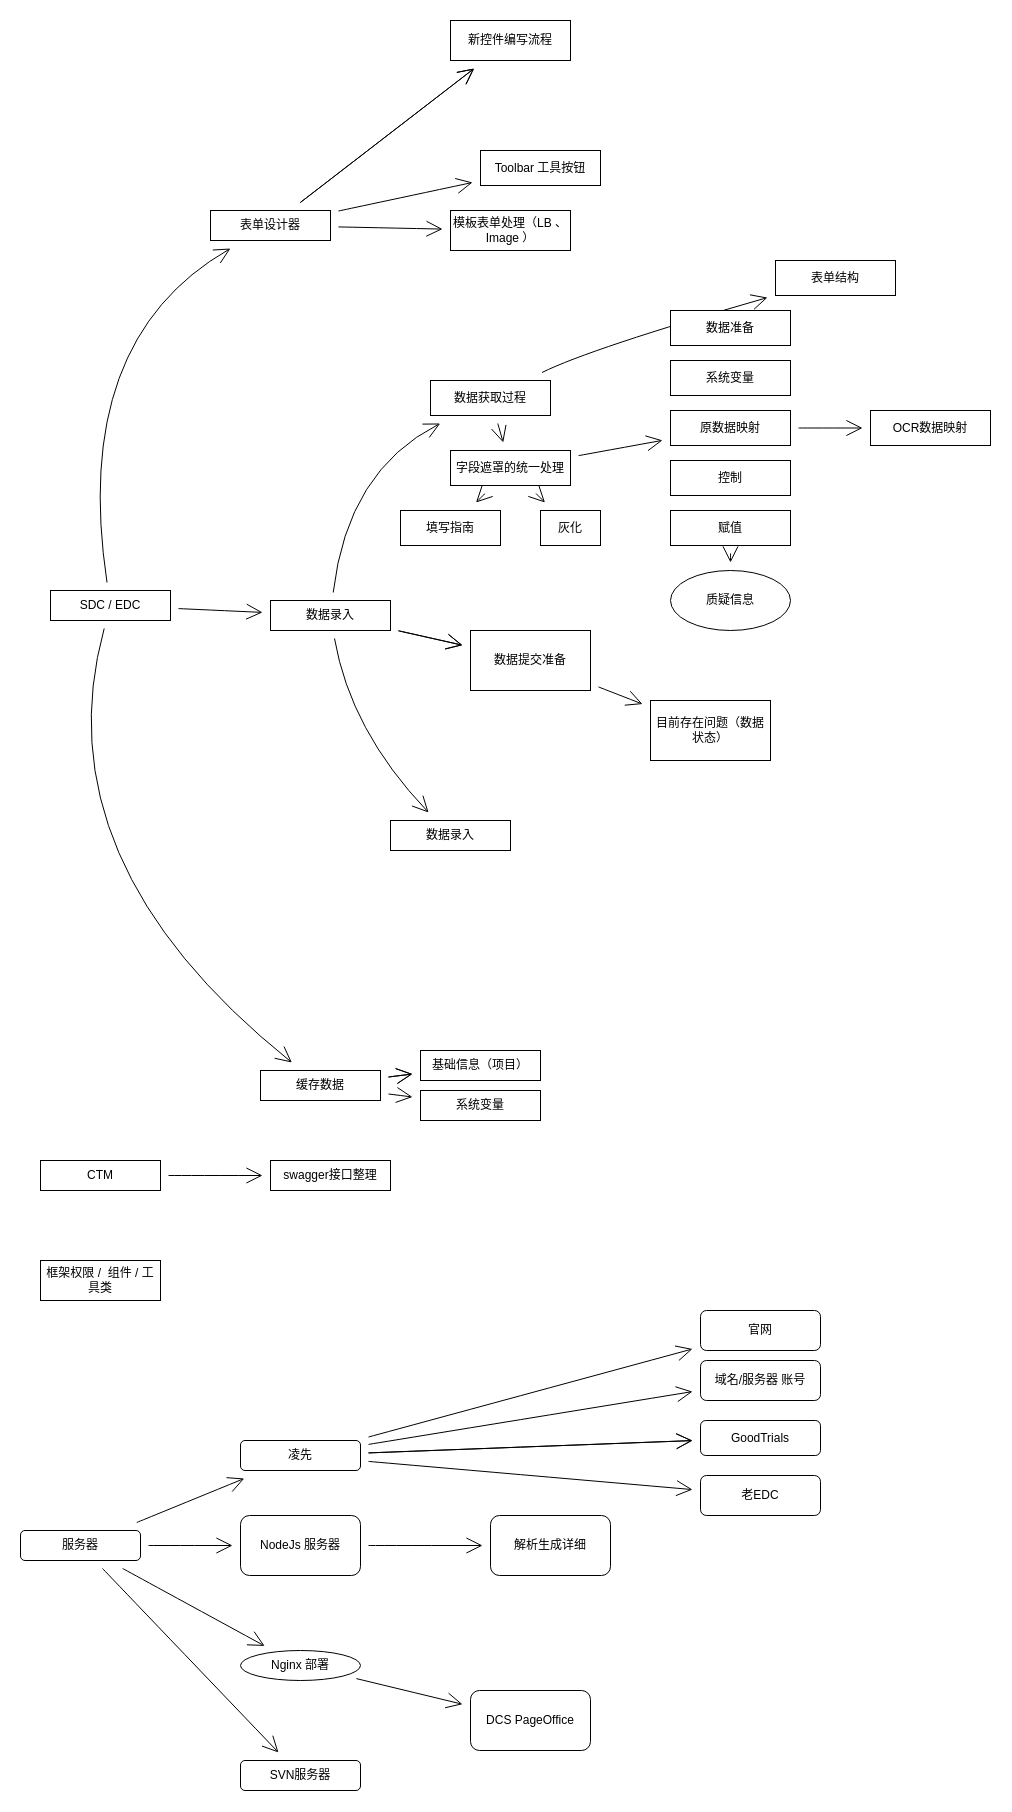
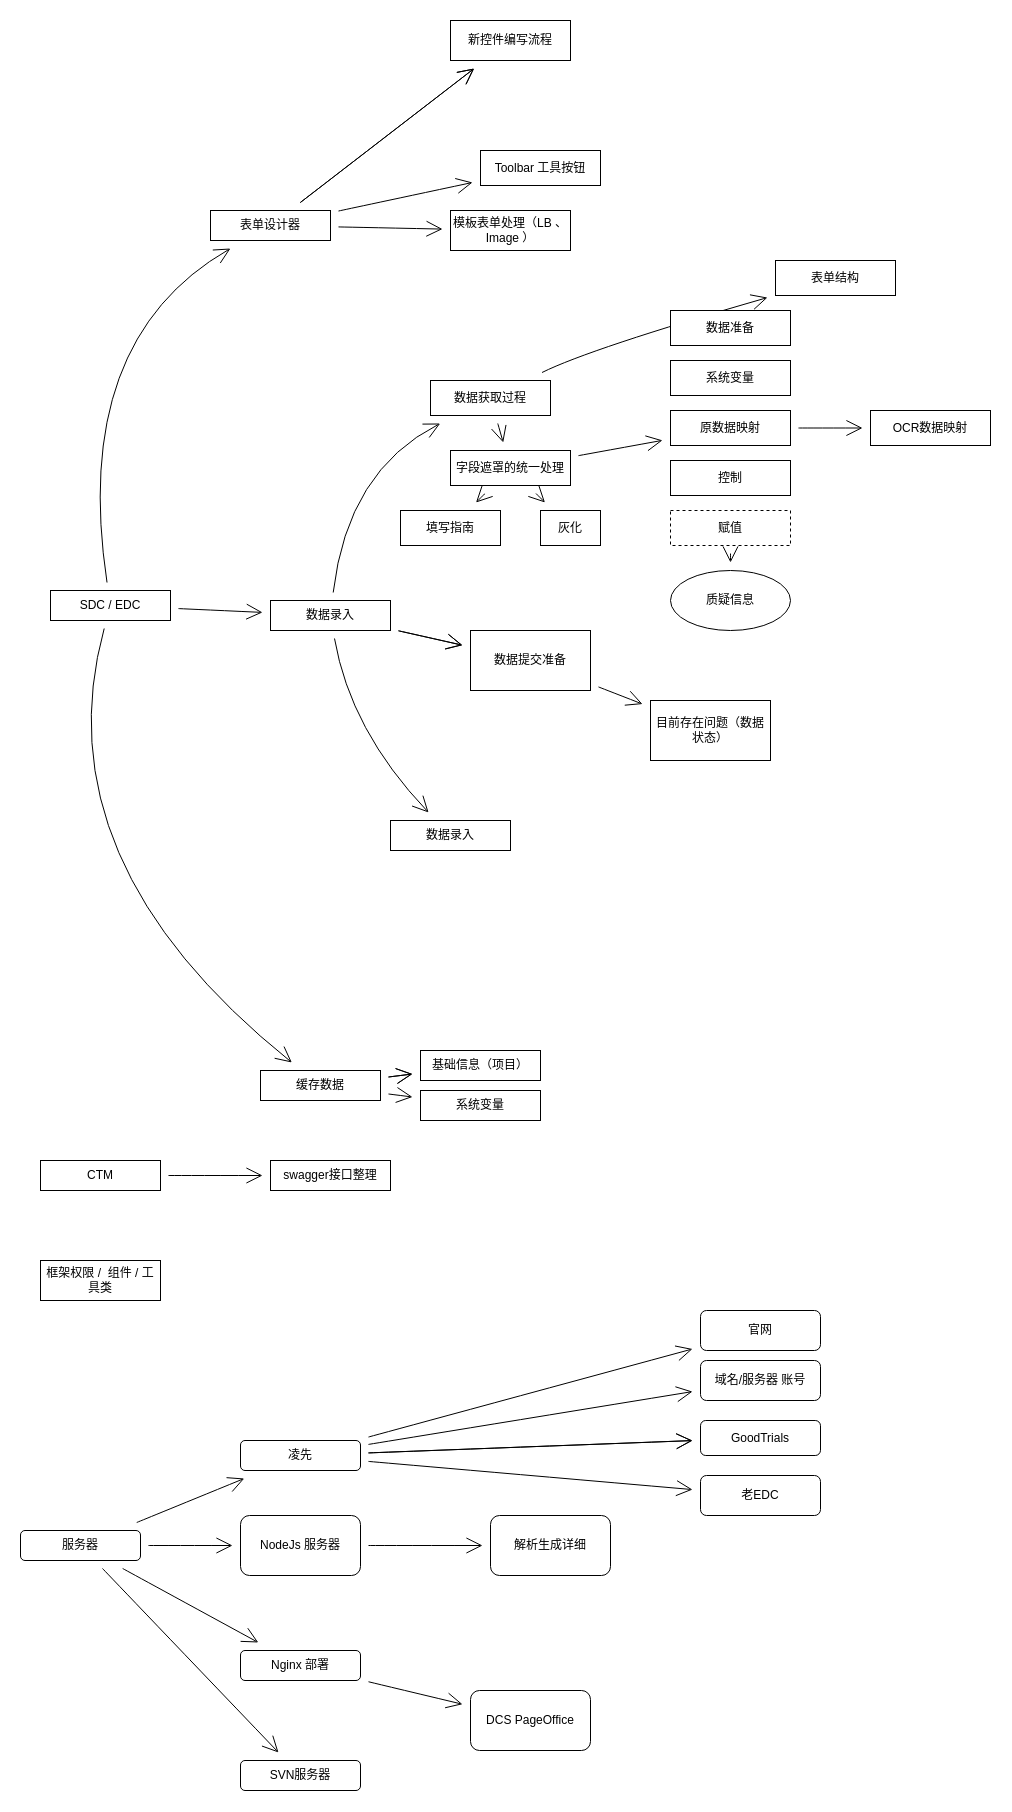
(731, 528) -> (731, 528)
(301, 1666) -> (301, 1666)
